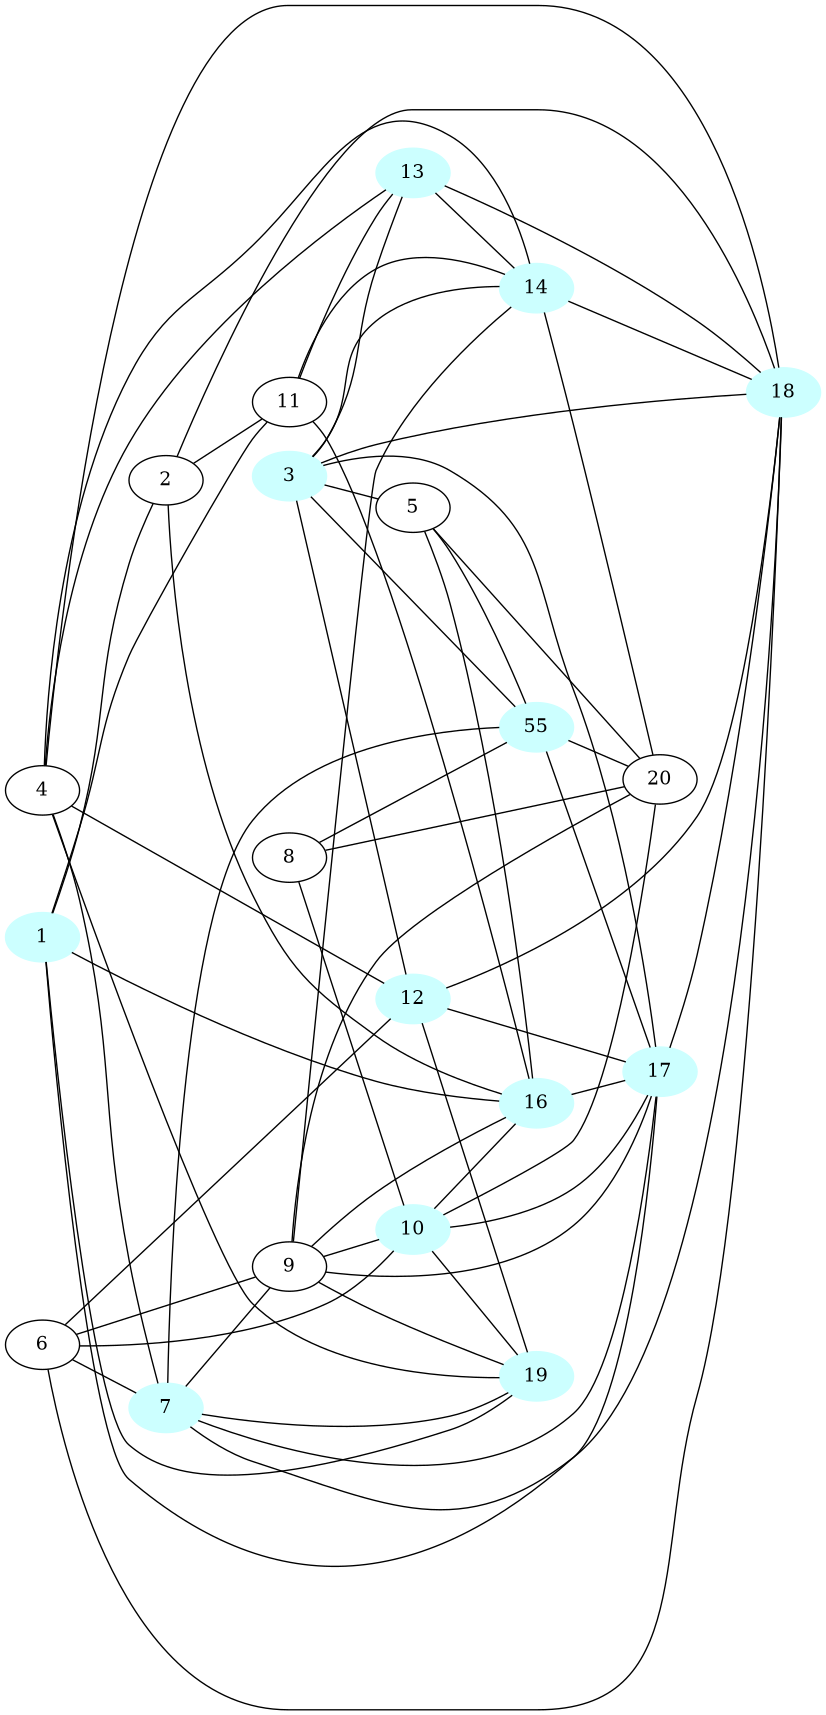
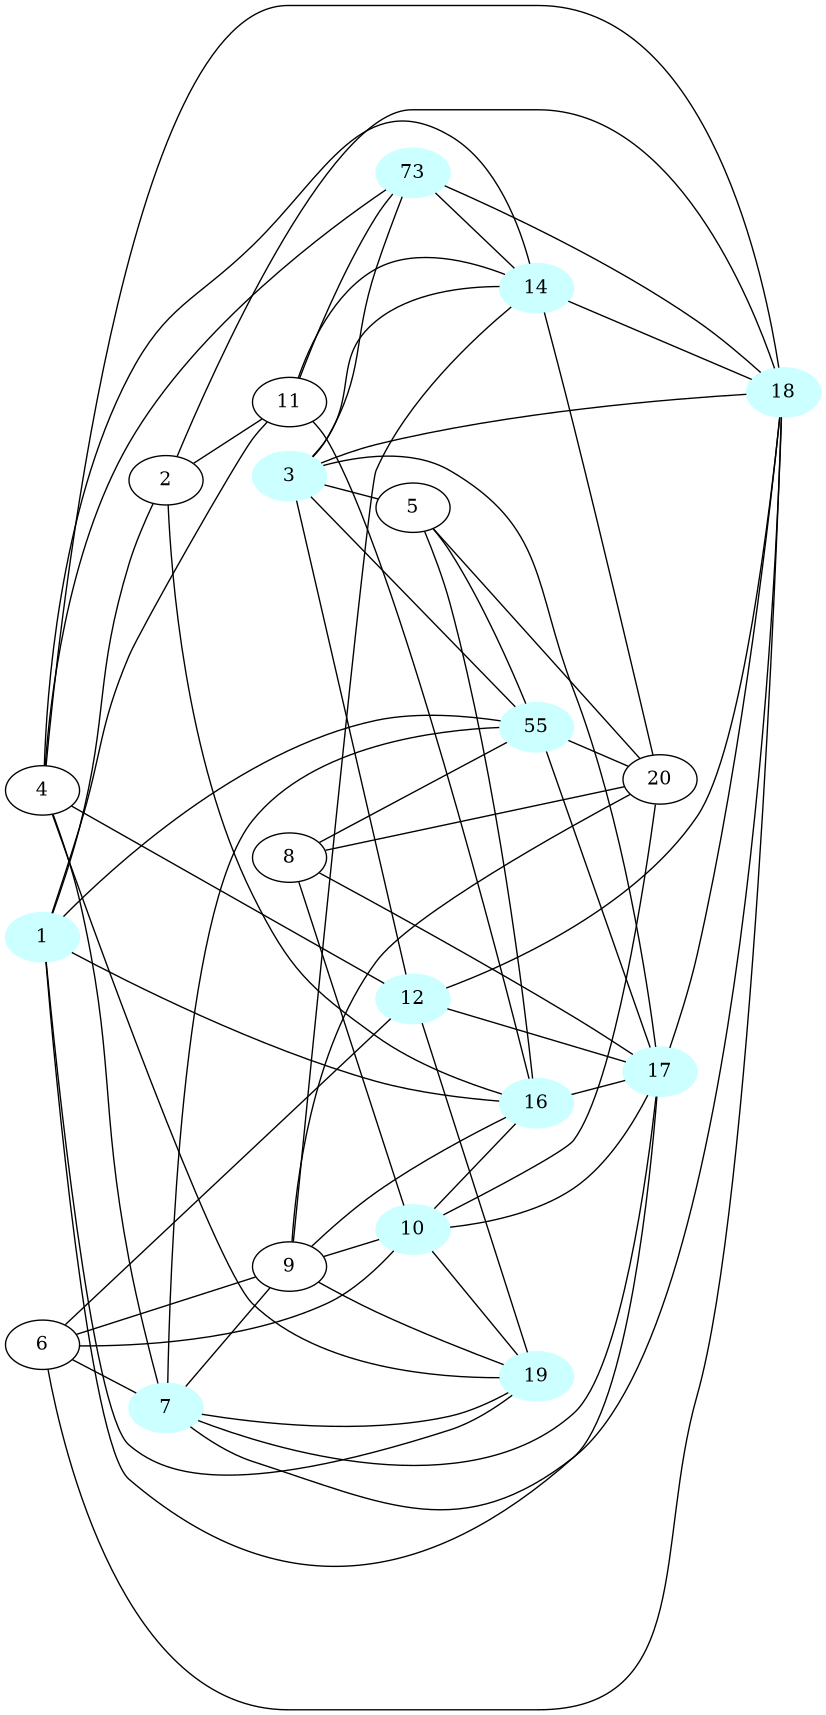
(413, 173) -> (413, 173)
none -> (261, 765)
(528, 1252) -> (478, 961)
